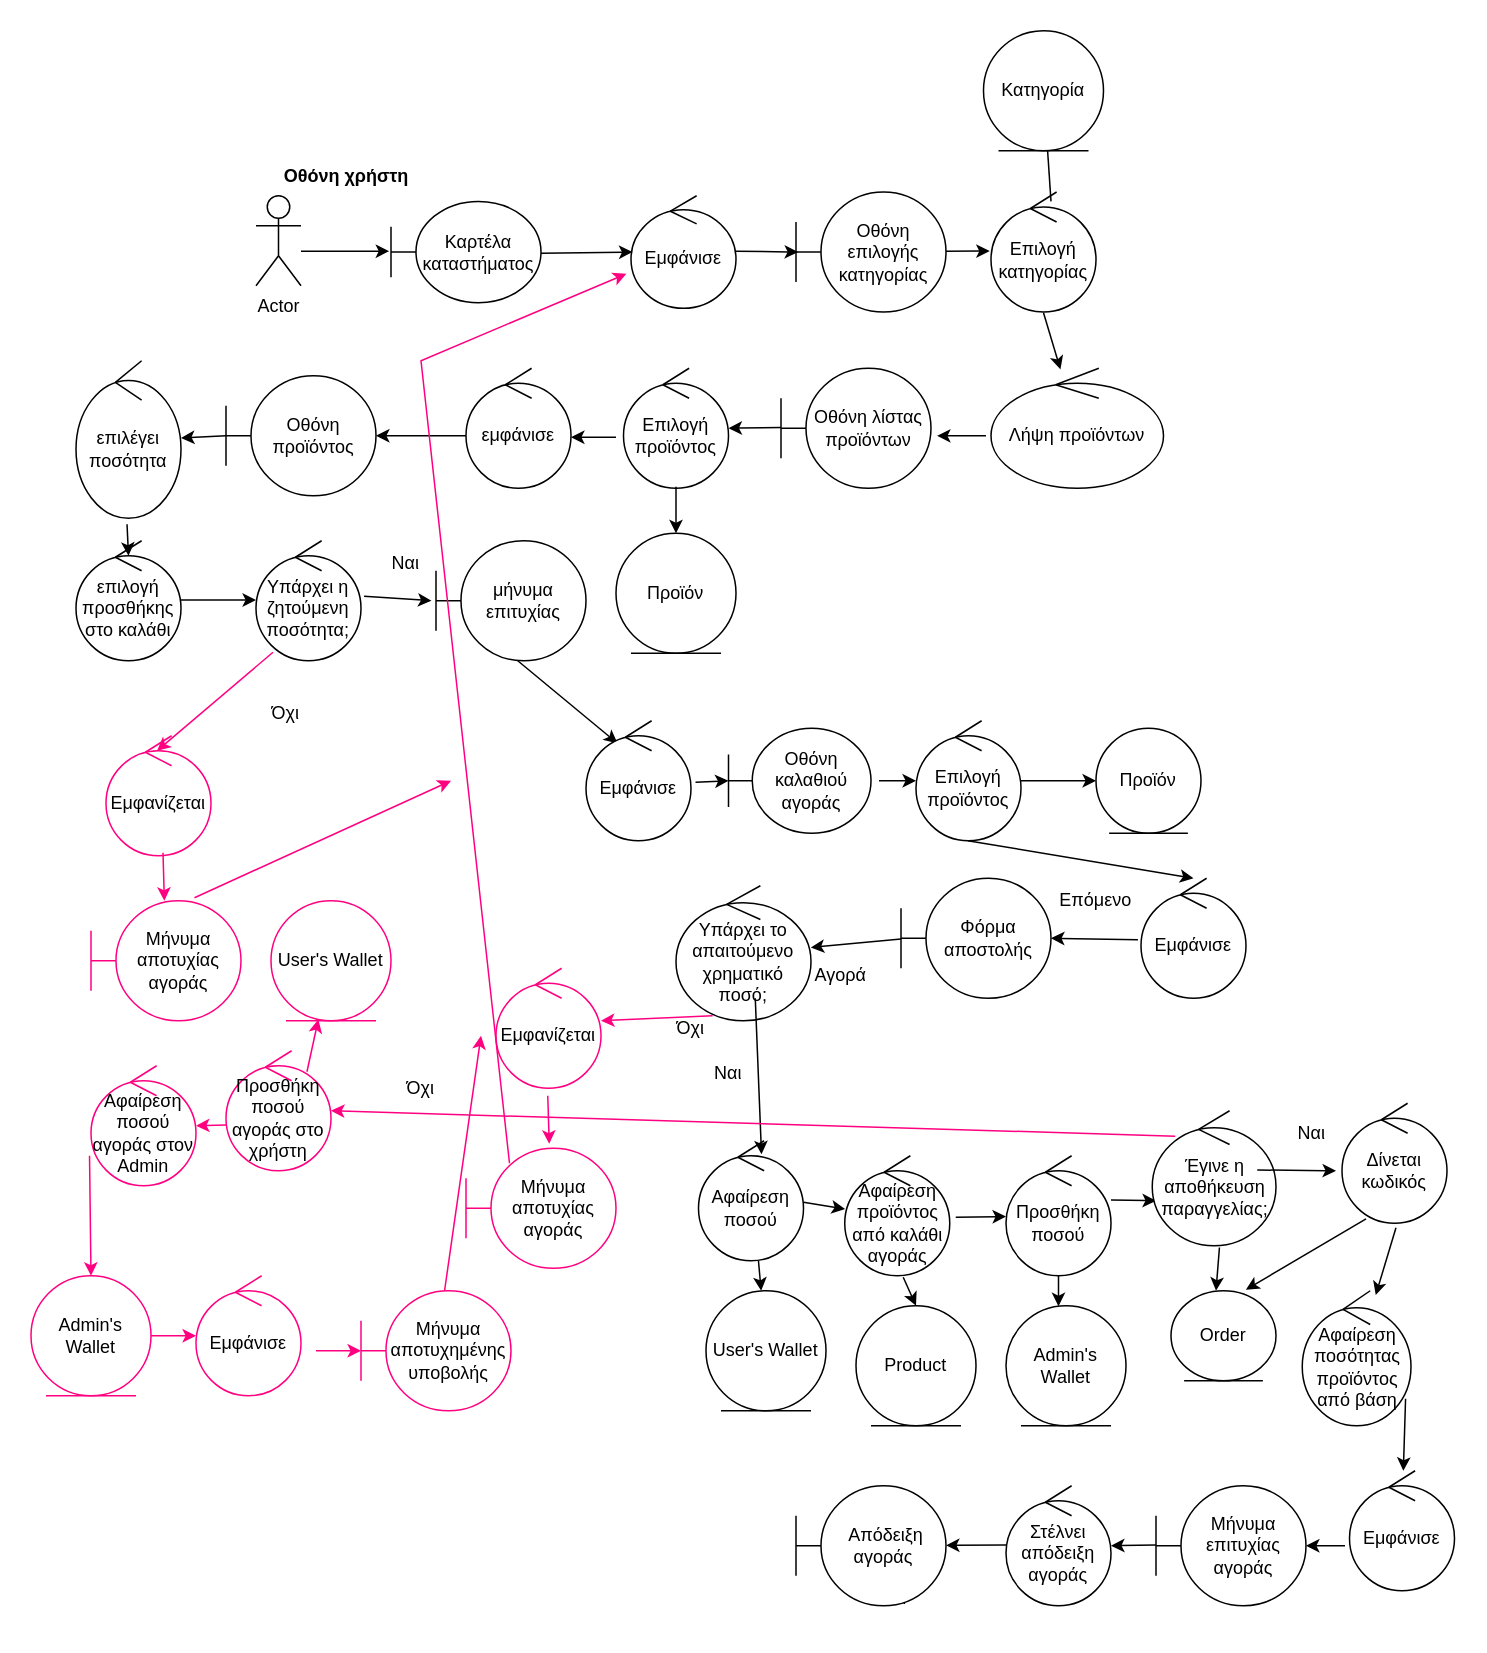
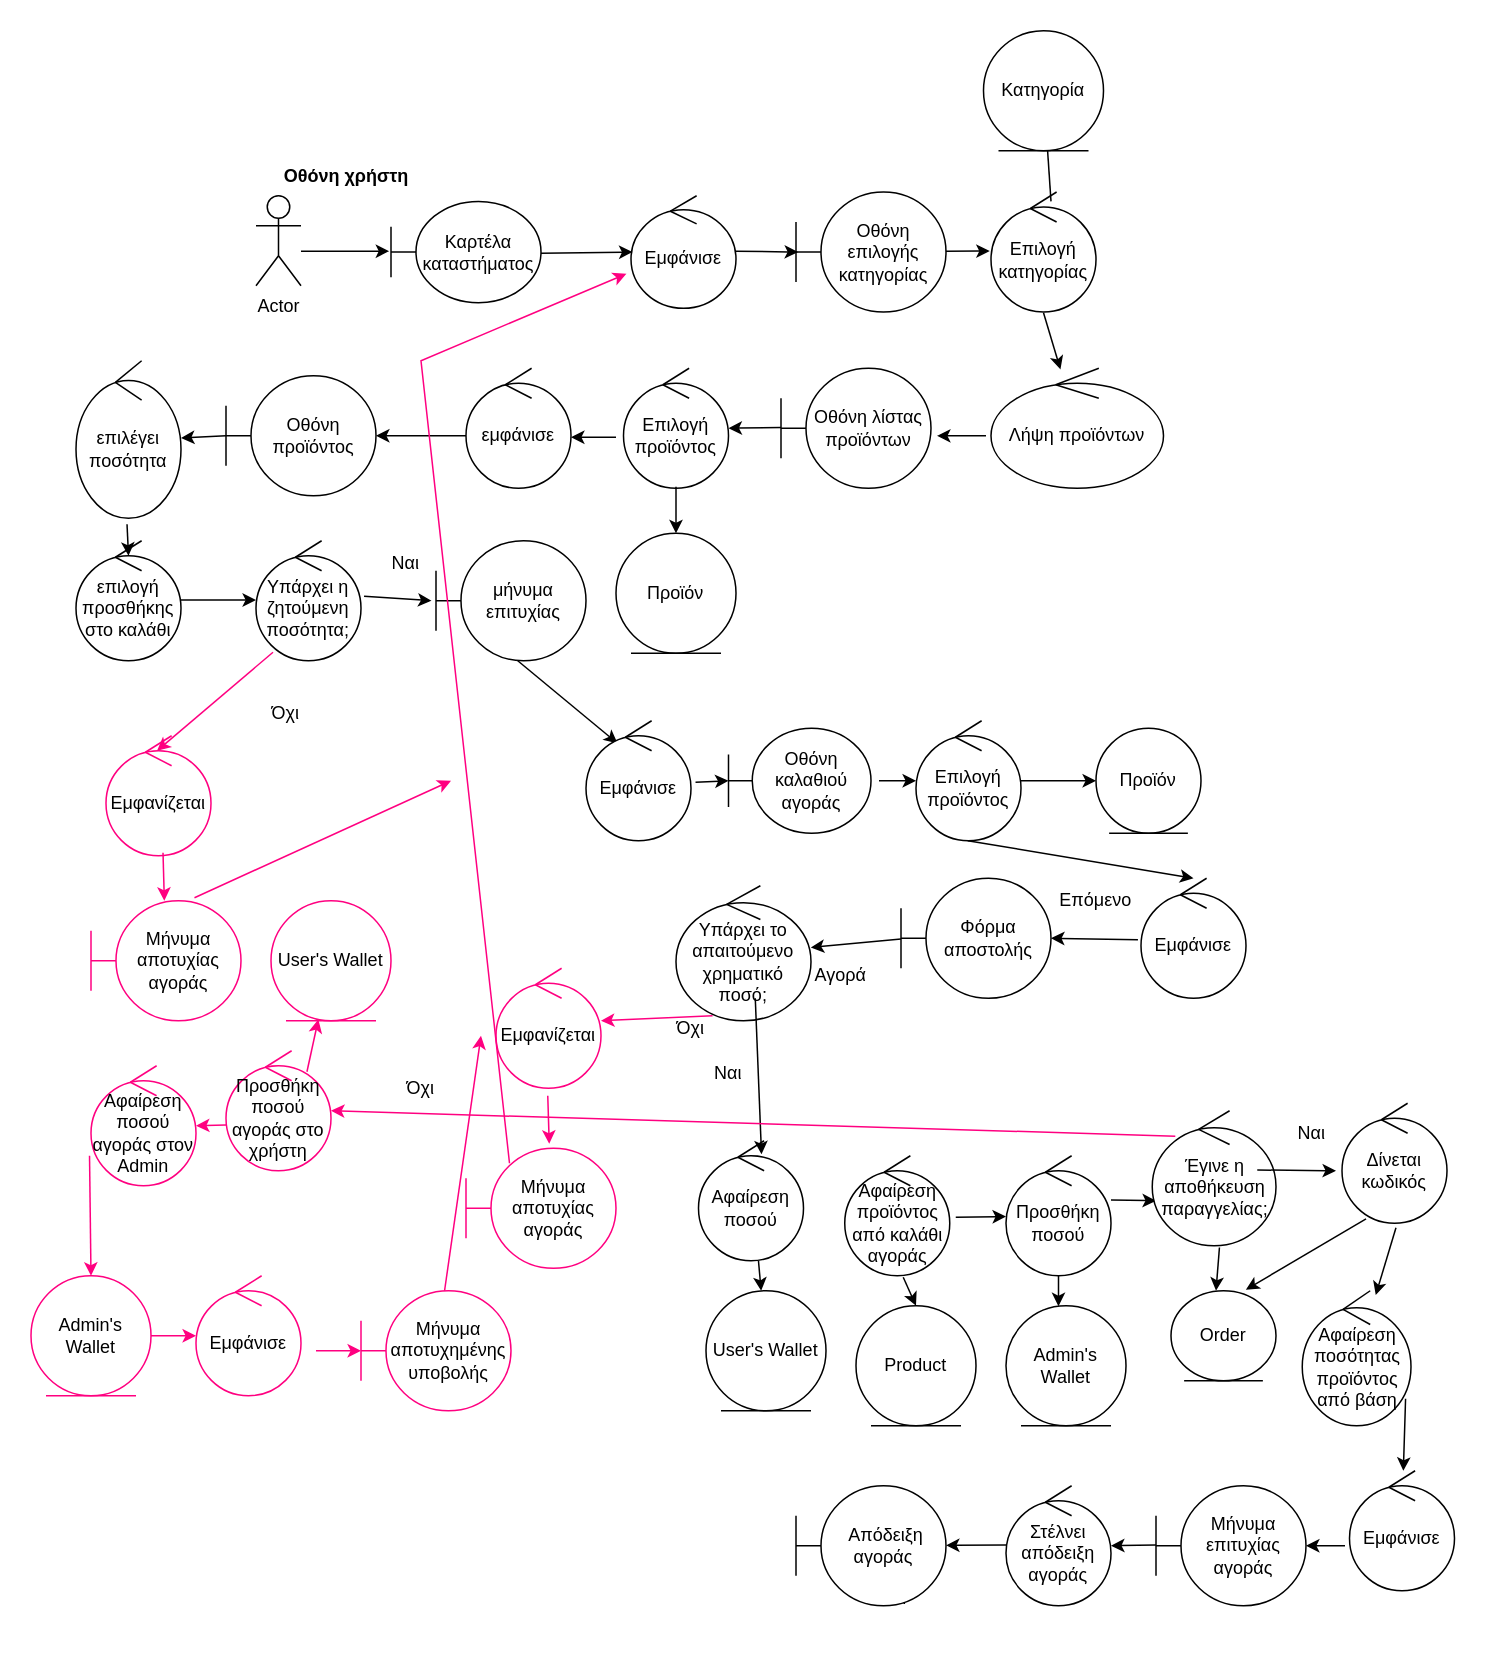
(819, 1205) -> none
